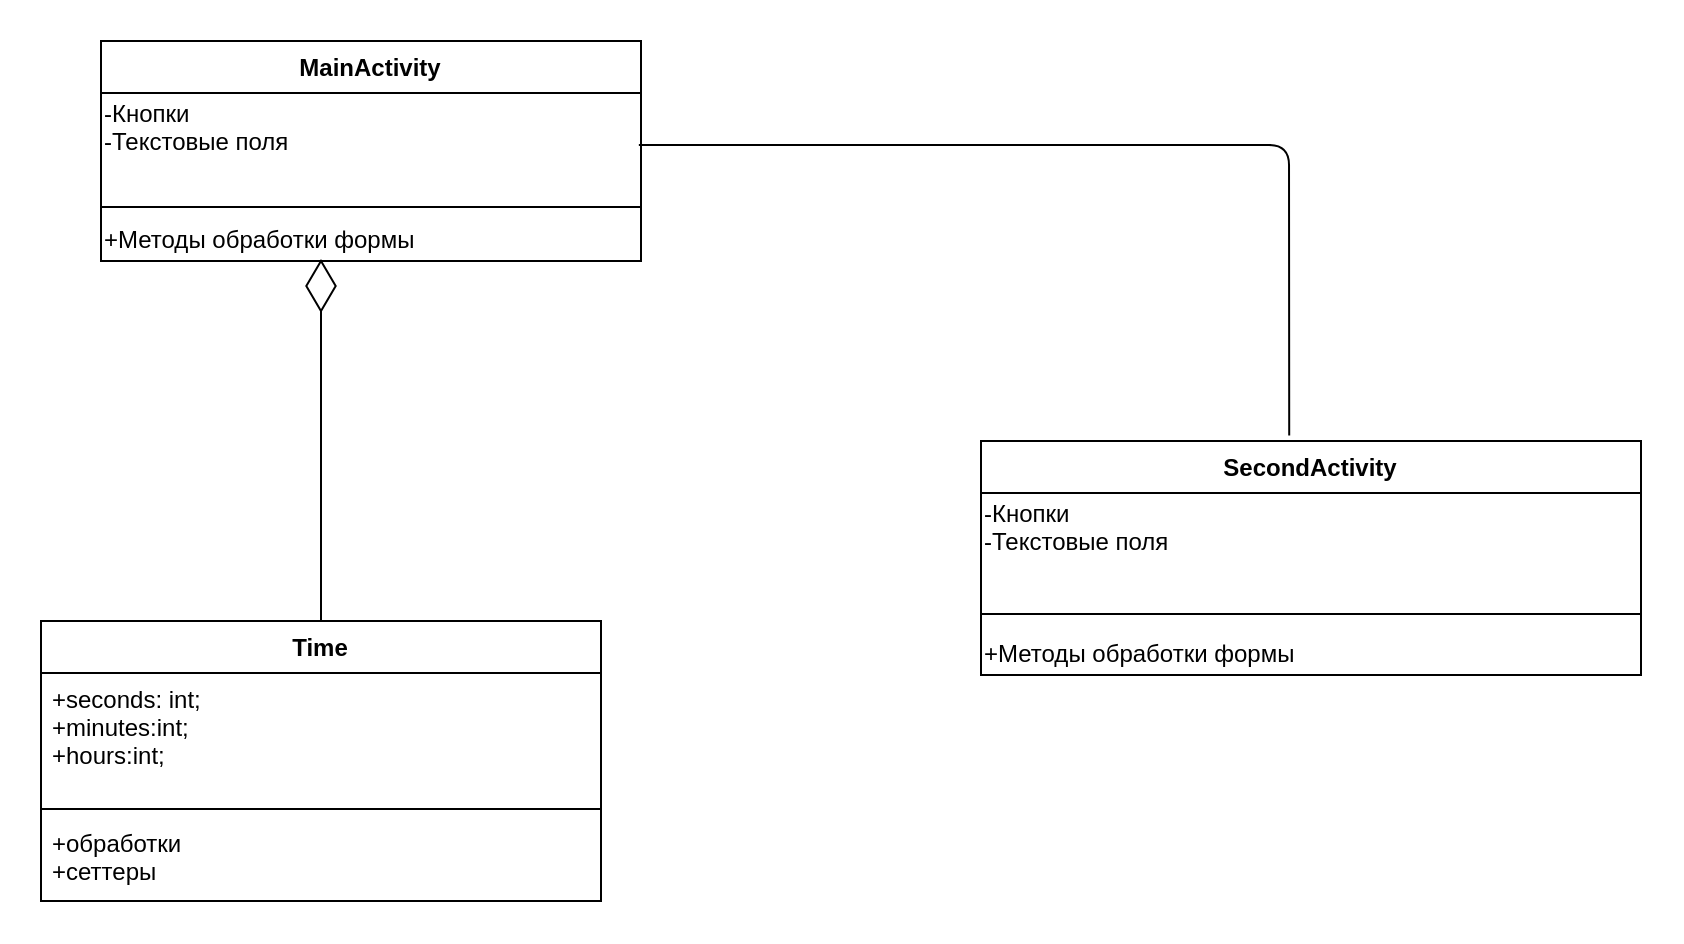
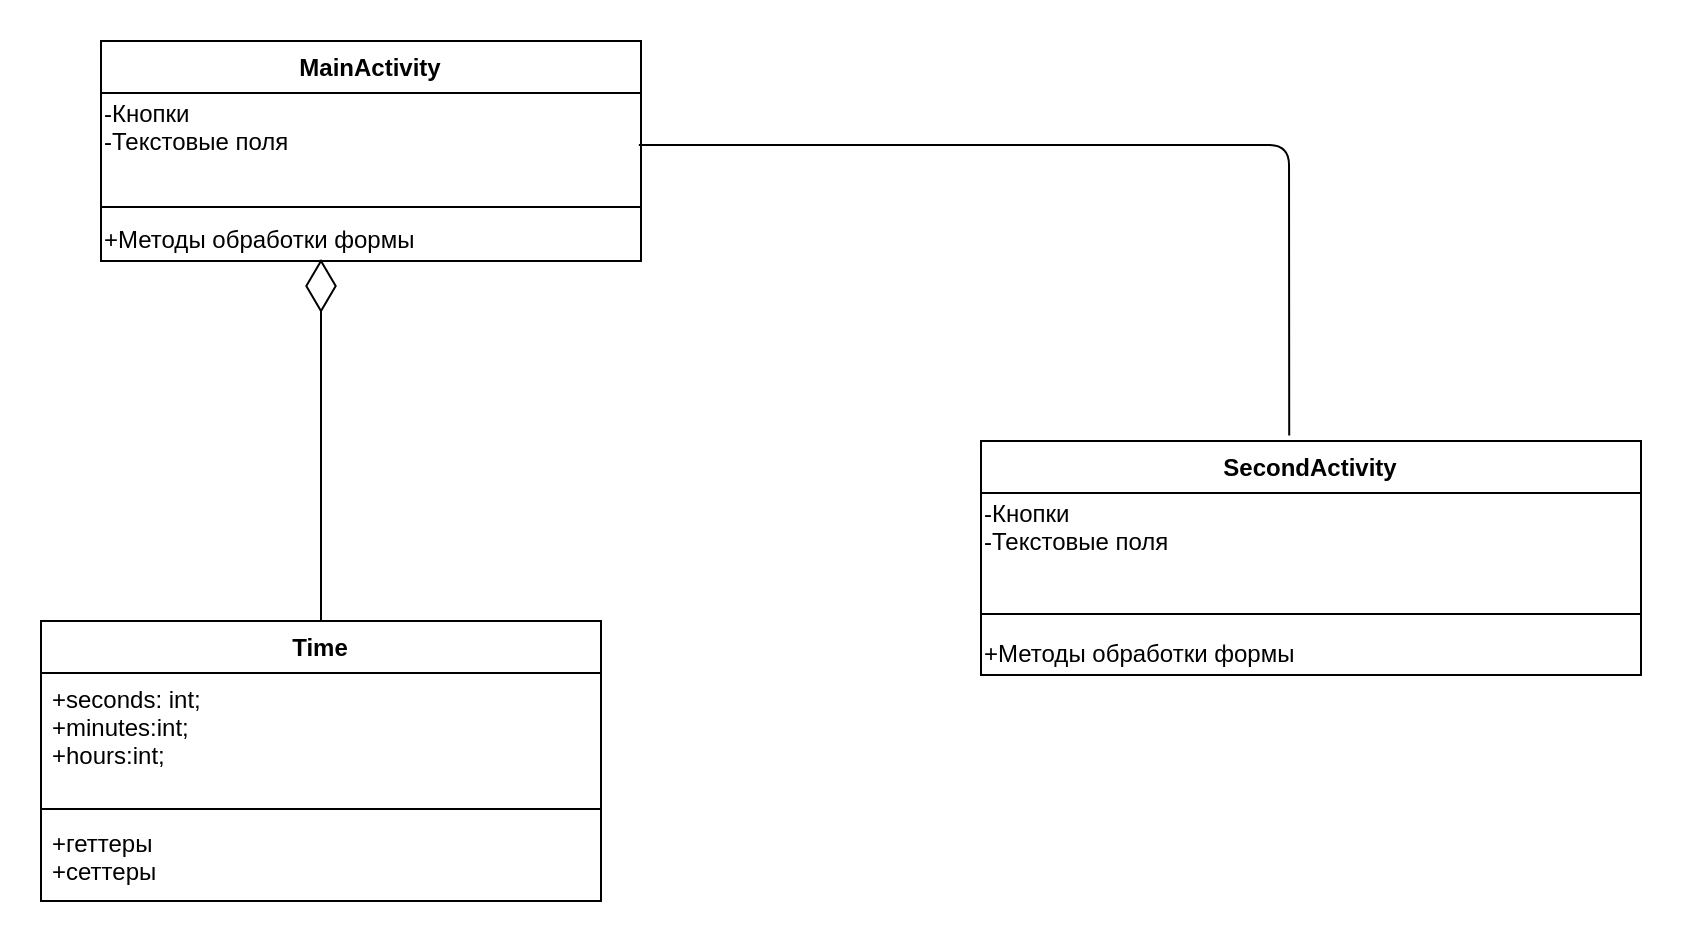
(119, 844) -> (106, 844)
